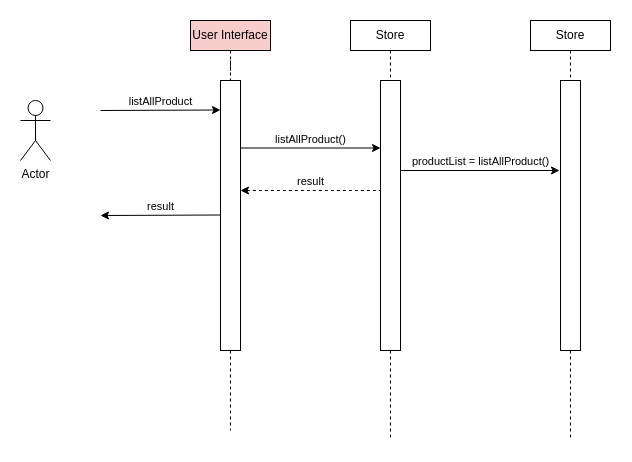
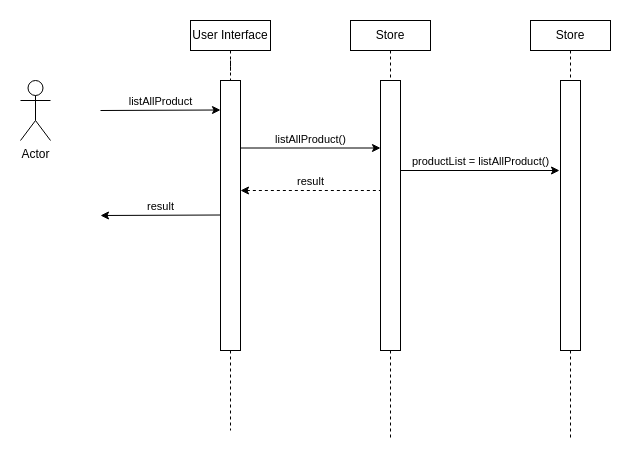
(231, 36) -> (231, 36)
(36, 131) -> (36, 111)
